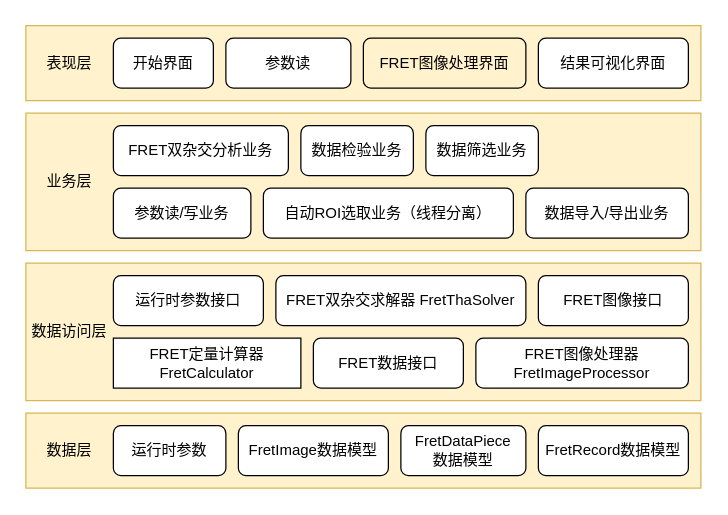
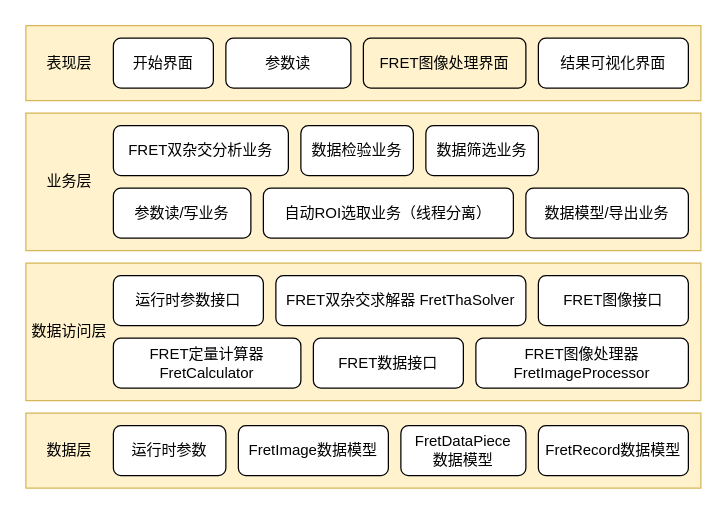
(607, 213) -> (607, 213)
(207, 363) -> (207, 363)
